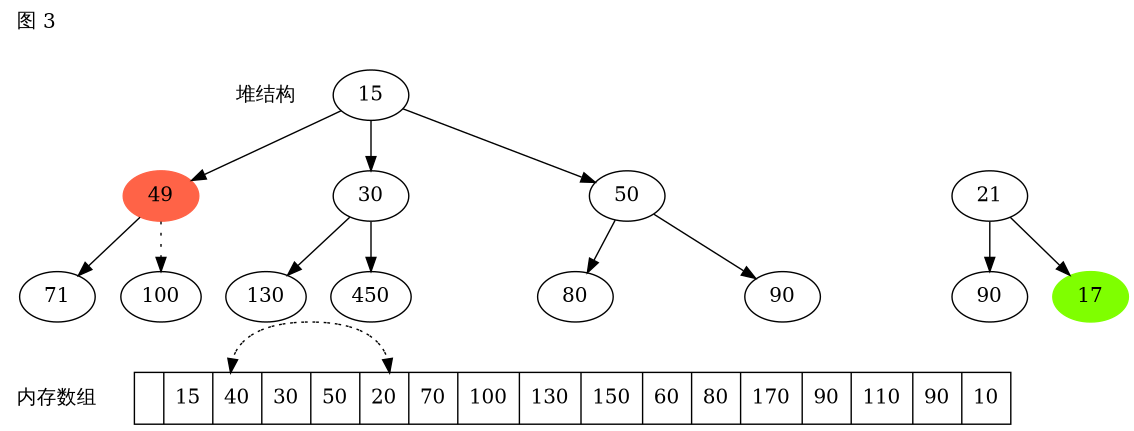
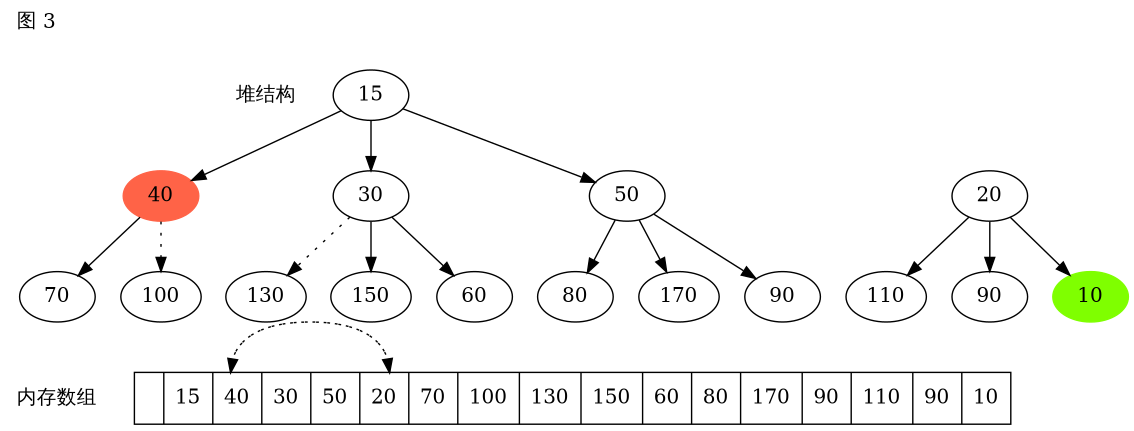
(161, 196) -> (161, 196)
(990, 196) -> (990, 196)
(324, 241) -> (324, 241)
(57, 297) -> (57, 297)
(371, 297) -> (371, 297)
none -> (475, 297)
none -> (679, 297)
none -> (886, 297)
(1091, 297) -> (1091, 297)
